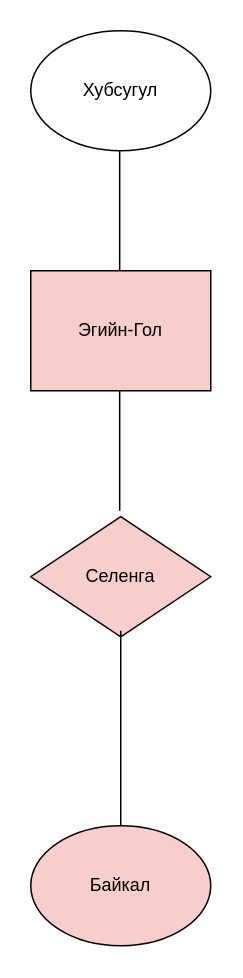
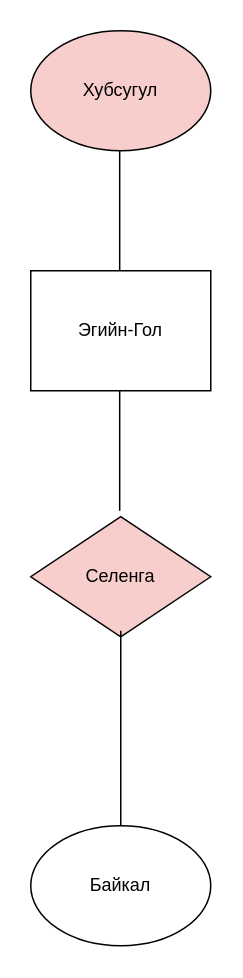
(121, 91) -> (121, 91)
(121, 331) -> (121, 331)
(121, 886) -> (121, 886)
